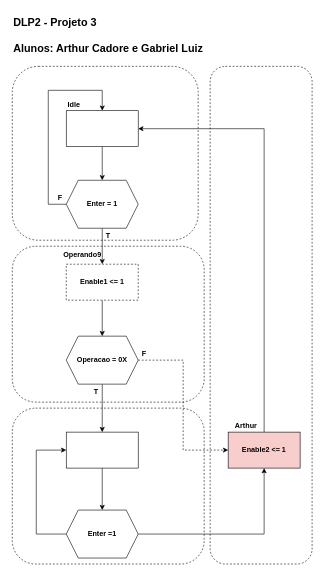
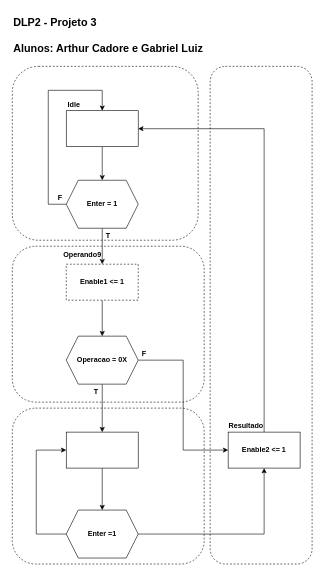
(183, 403) -> (183, 403)
(246, 426) -> (246, 426)
(264, 450) -> (264, 450)
